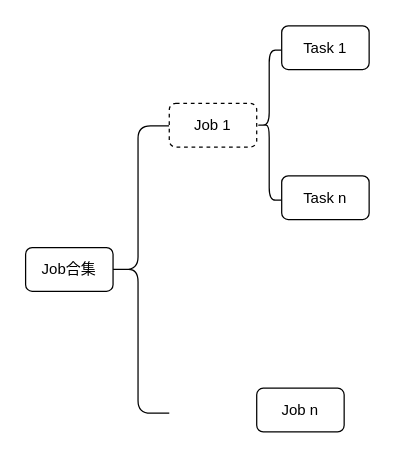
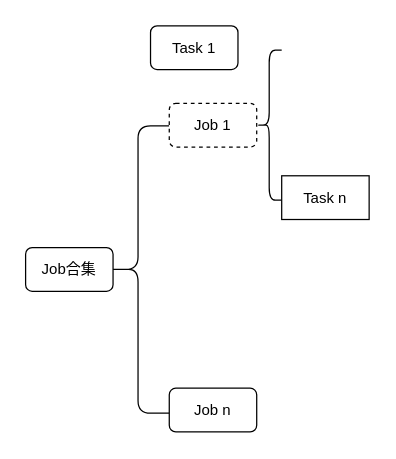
(326, 48) -> (194, 48)
(326, 198) -> (326, 198)
(301, 410) -> (213, 410)
